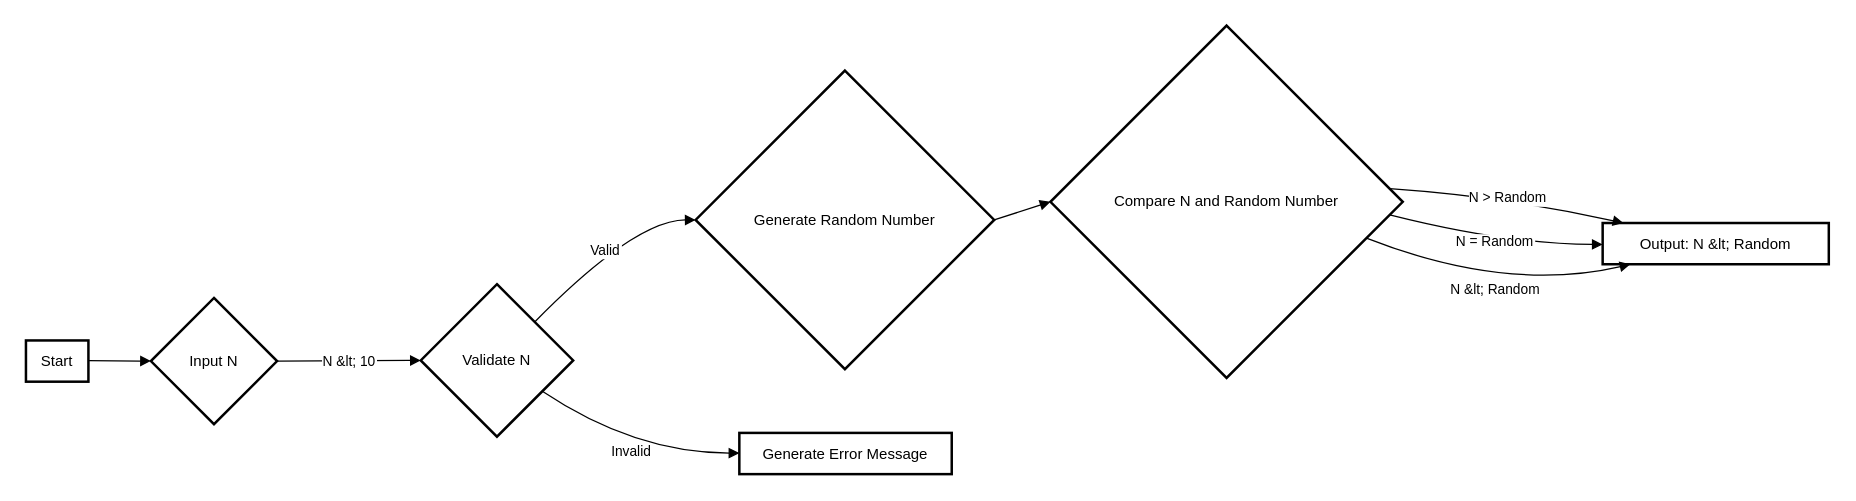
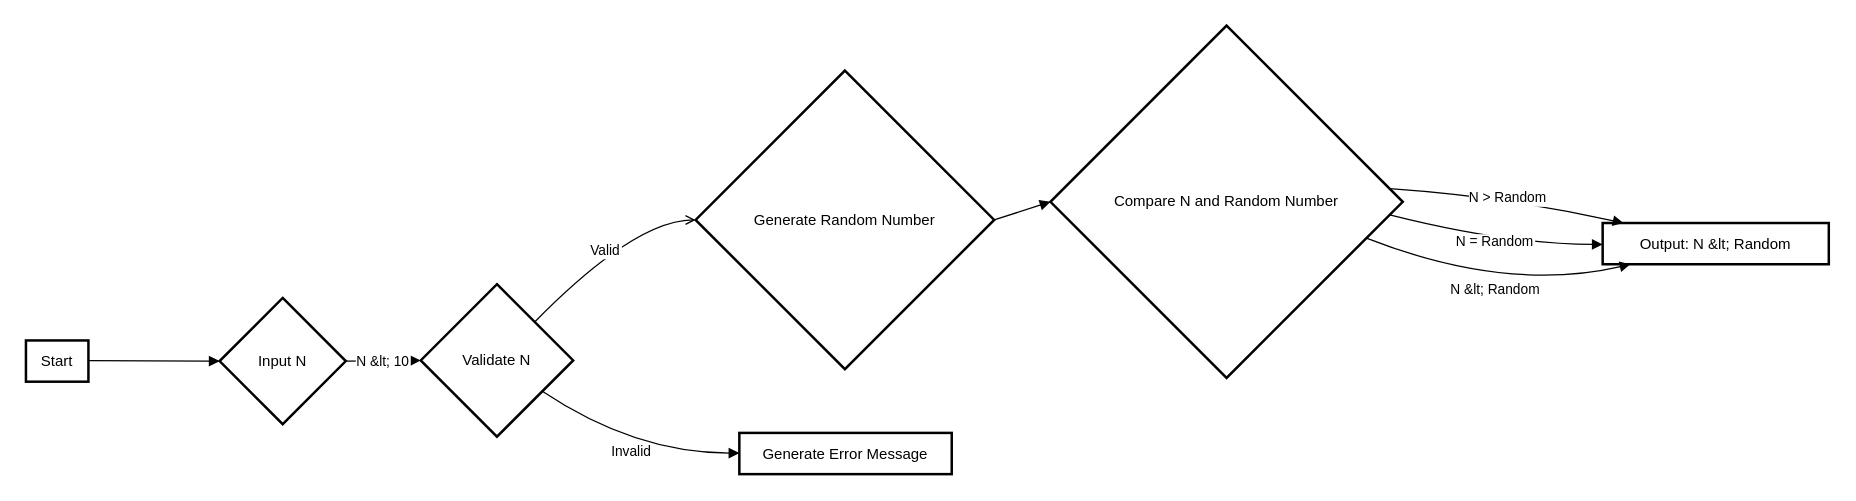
(650, 230) -> (654, 229)
(214, 361) -> (283, 361)
